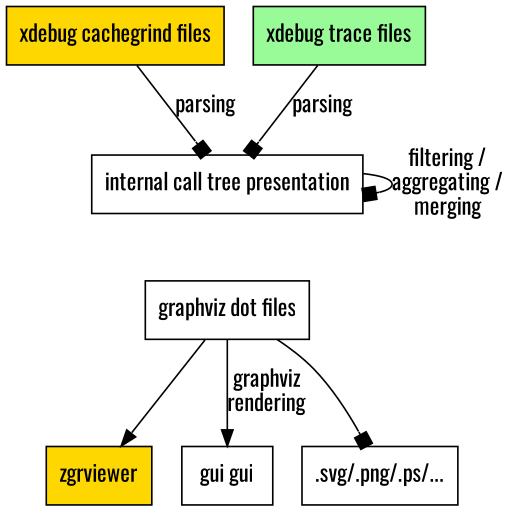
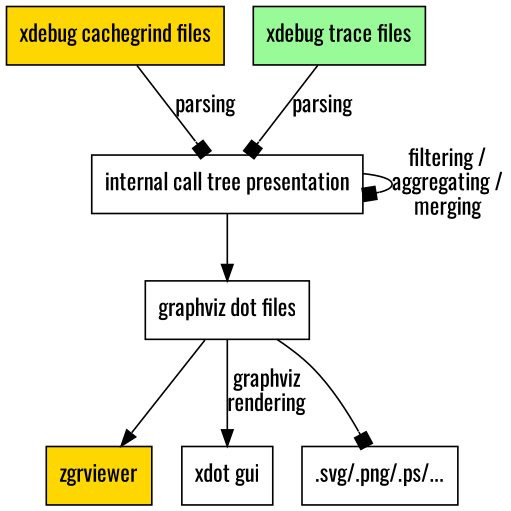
none -> (227, 239)
(227, 476) -> (227, 476)
